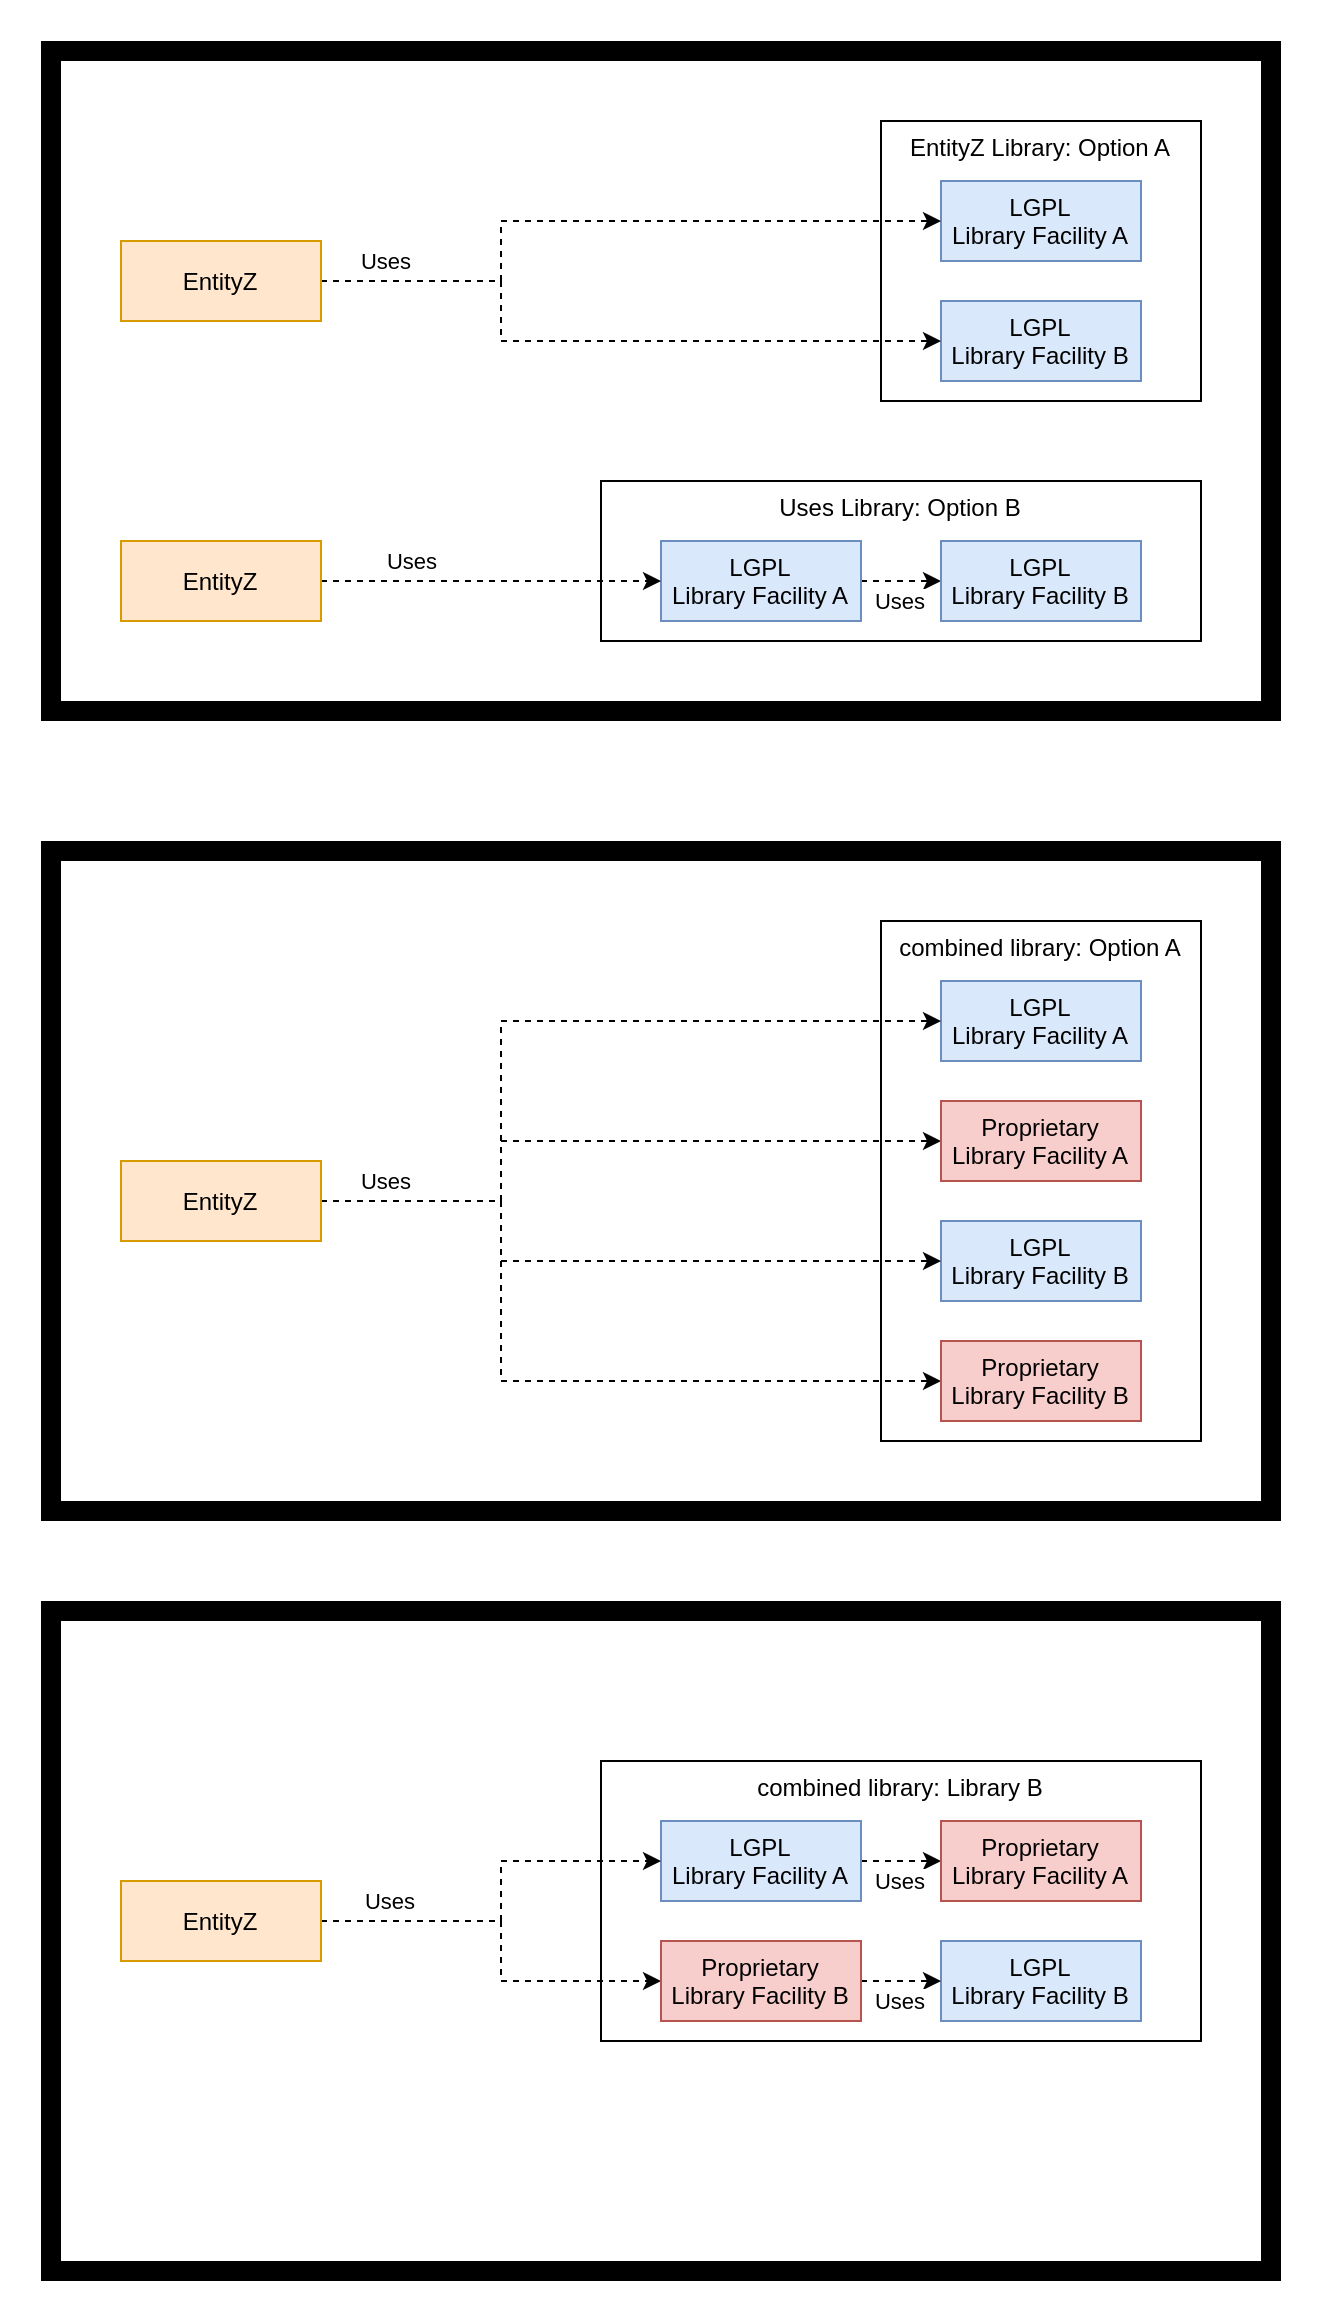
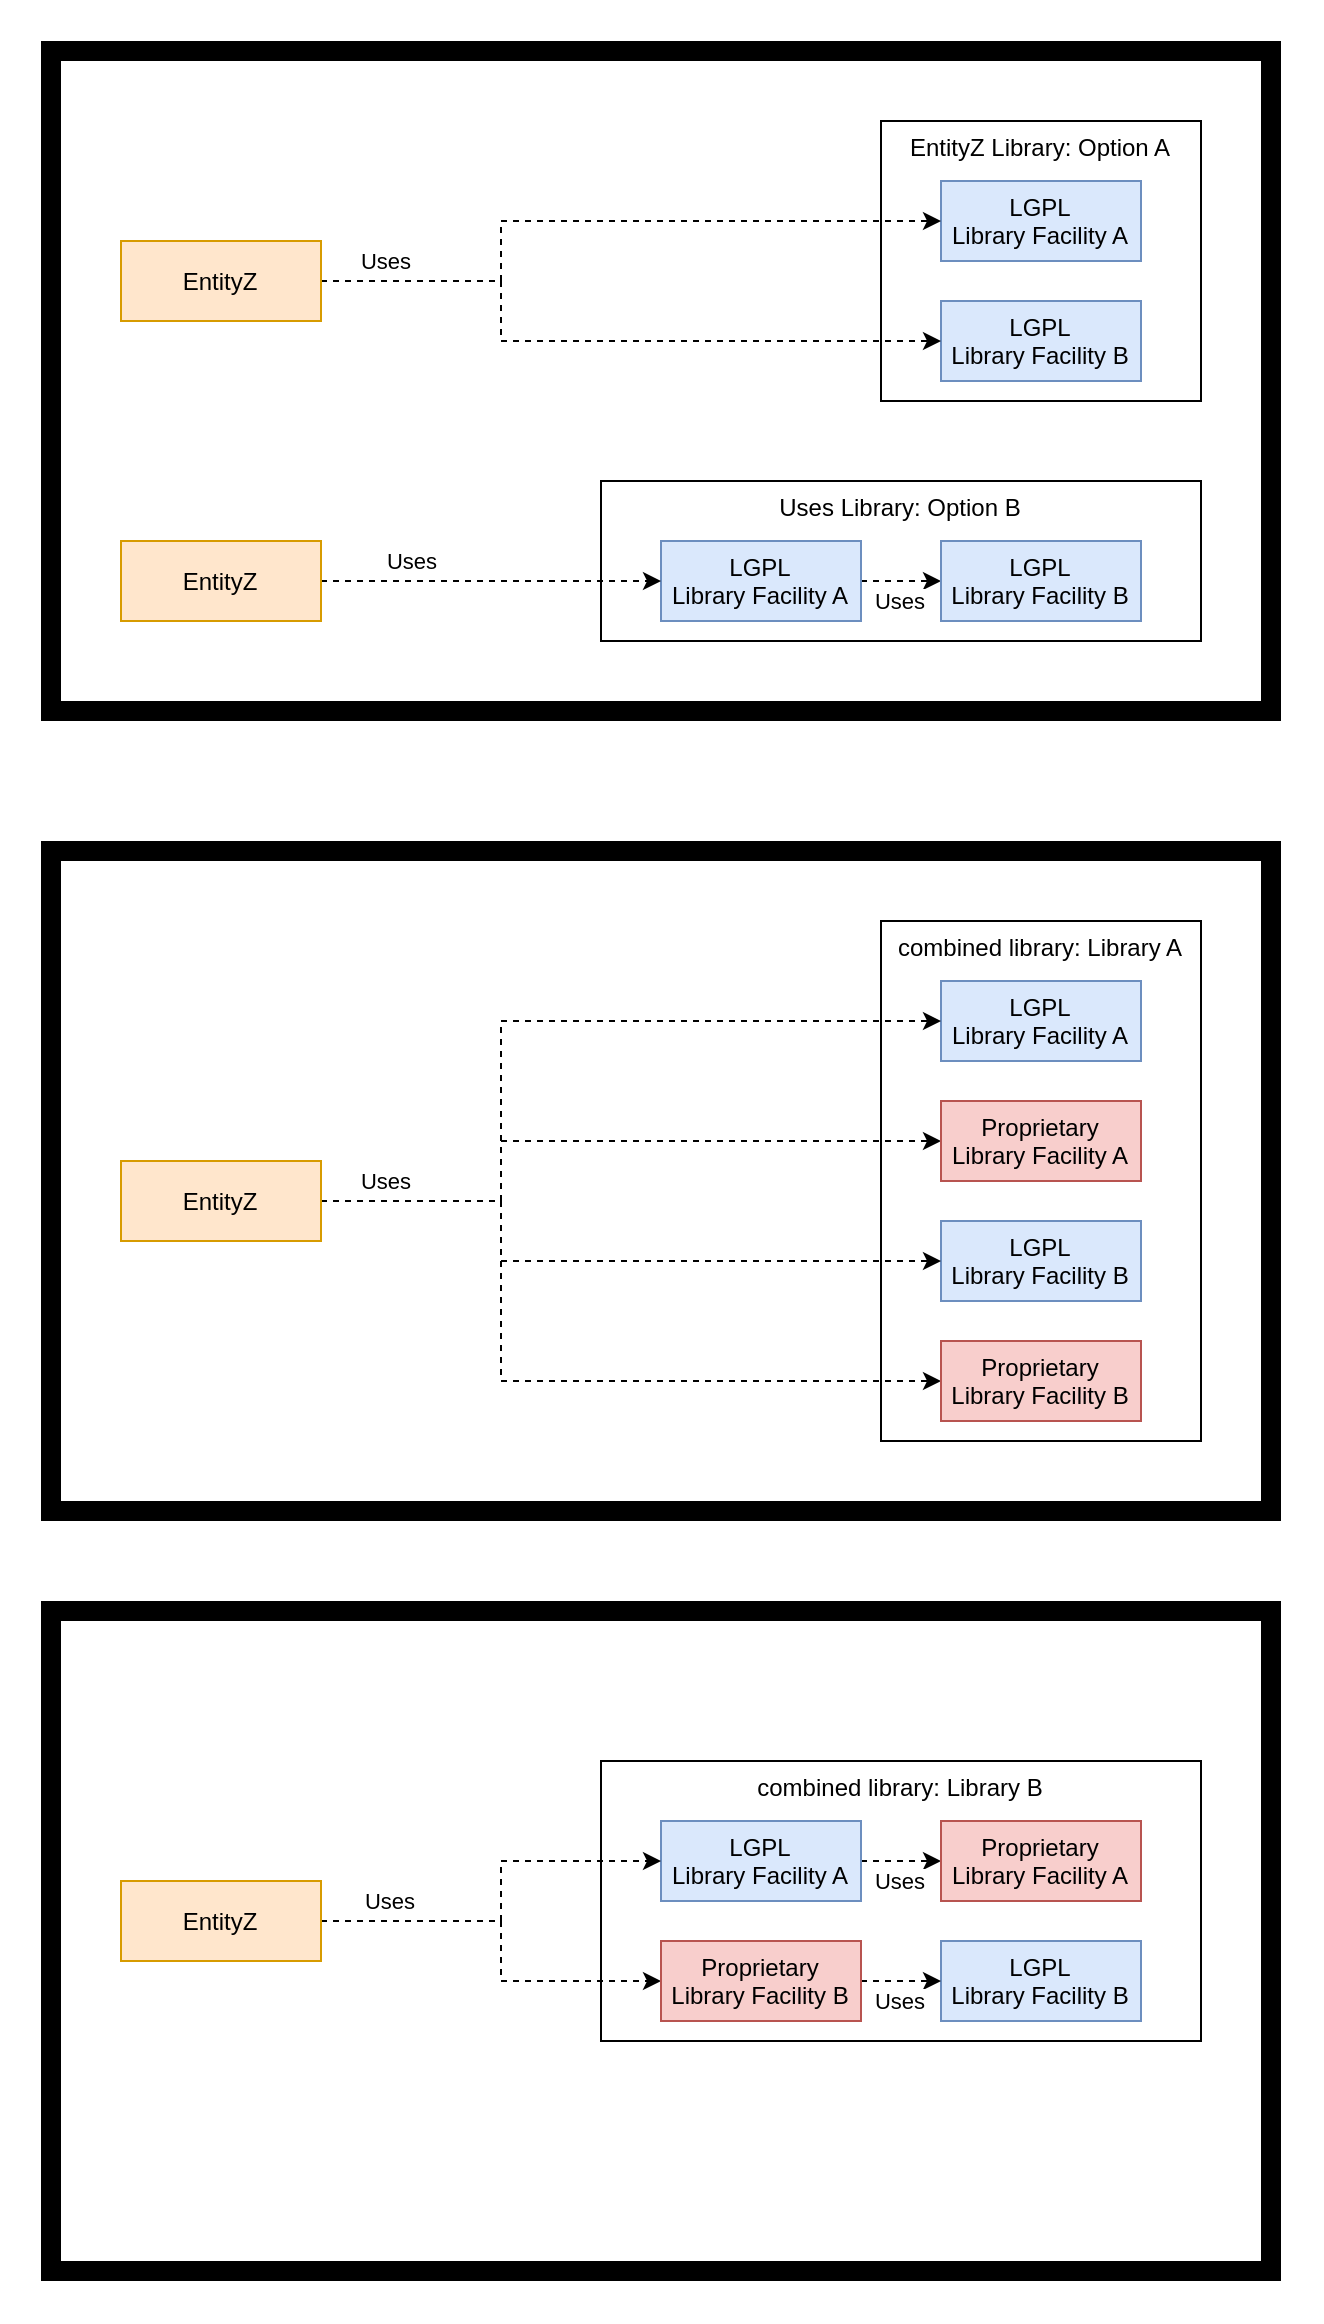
(1040, 948) -> (1040, 948)
